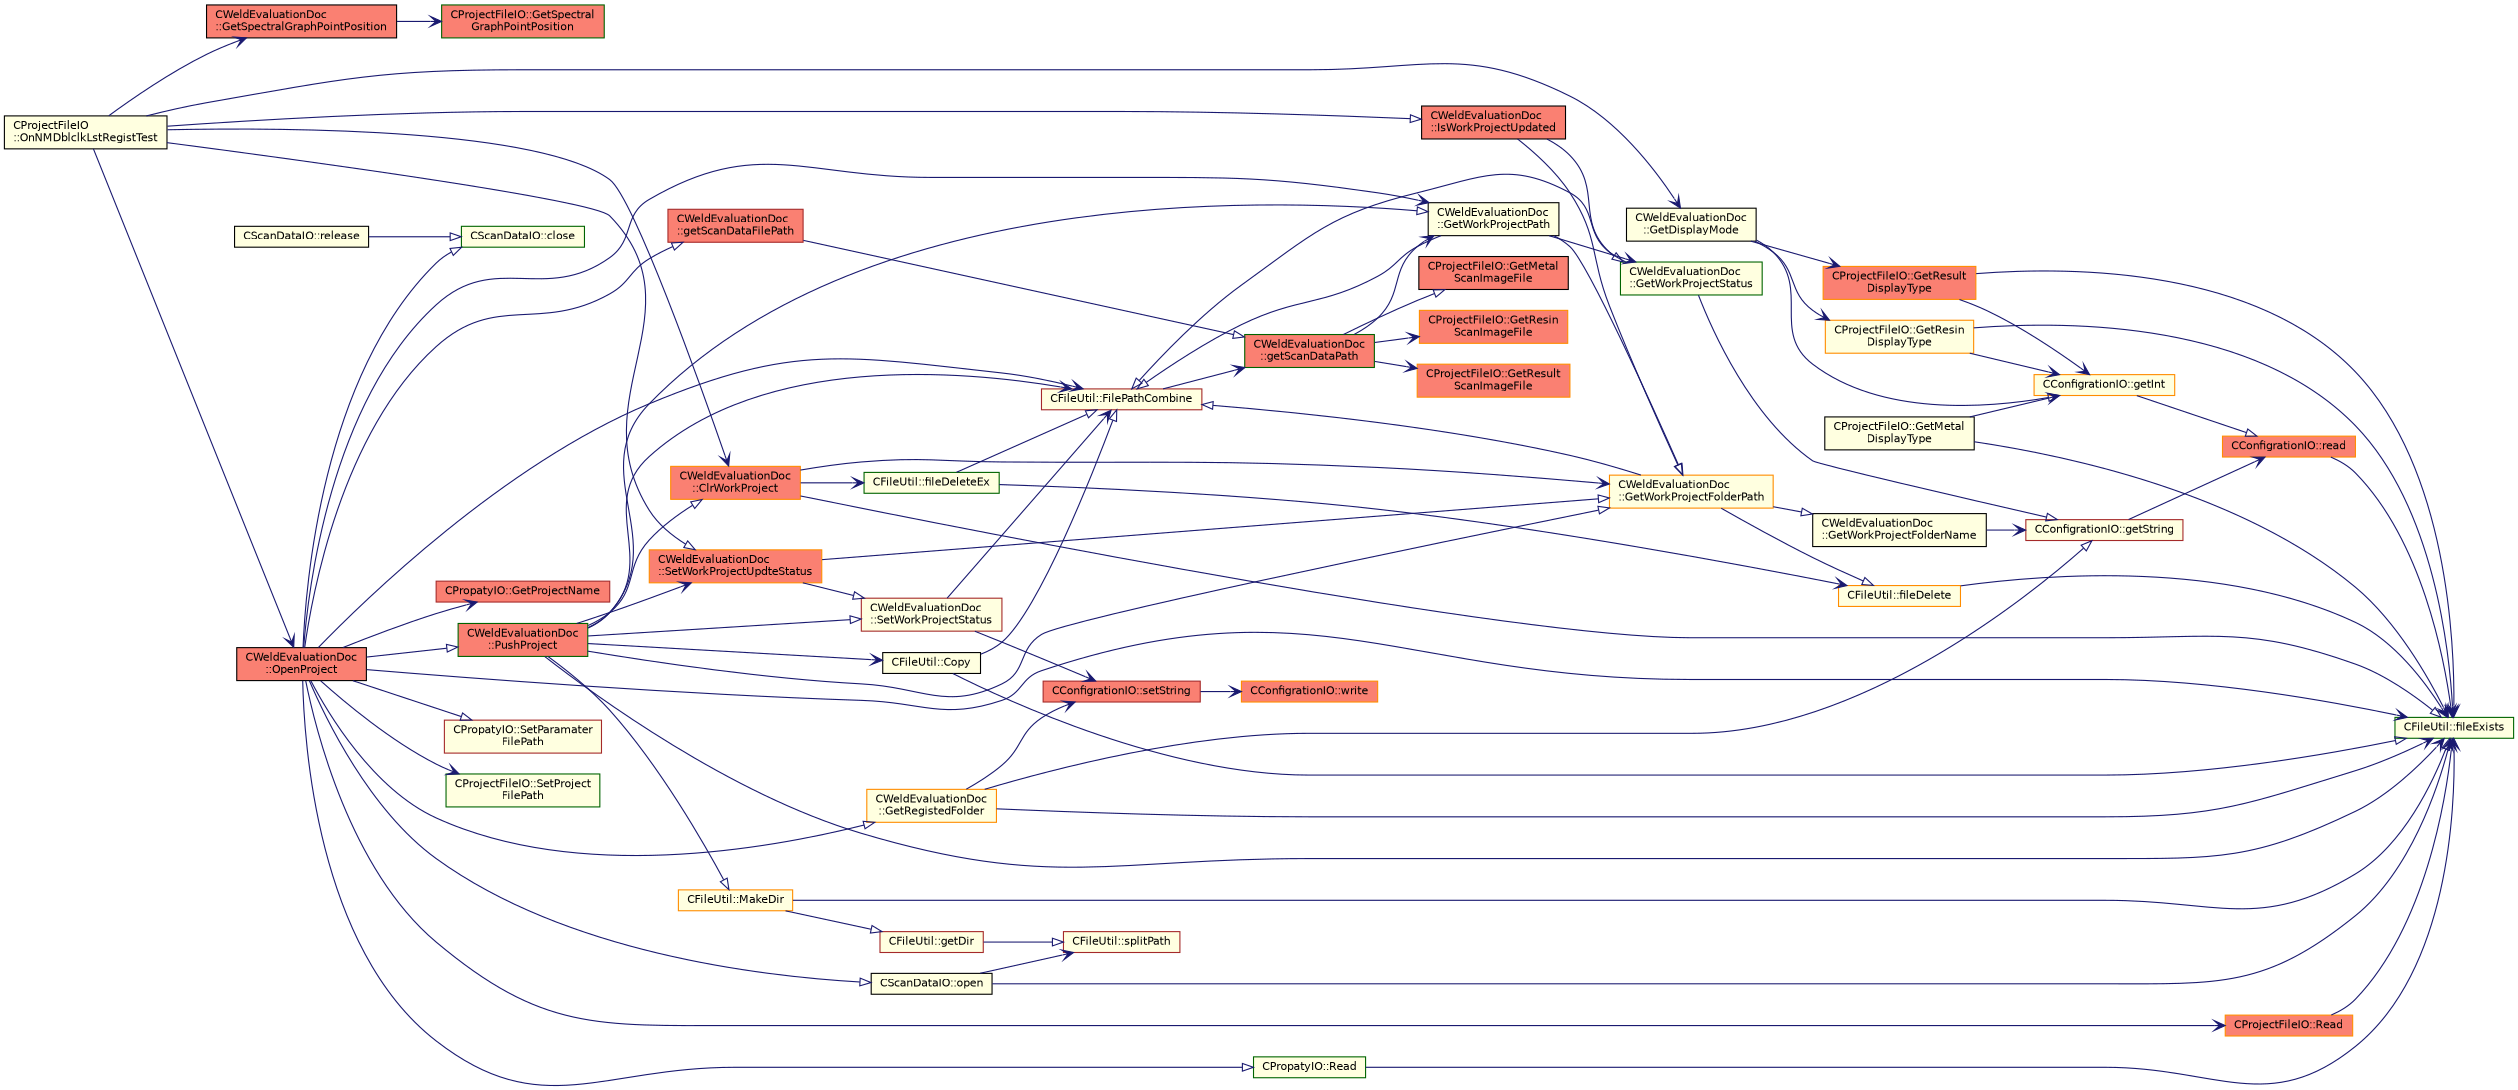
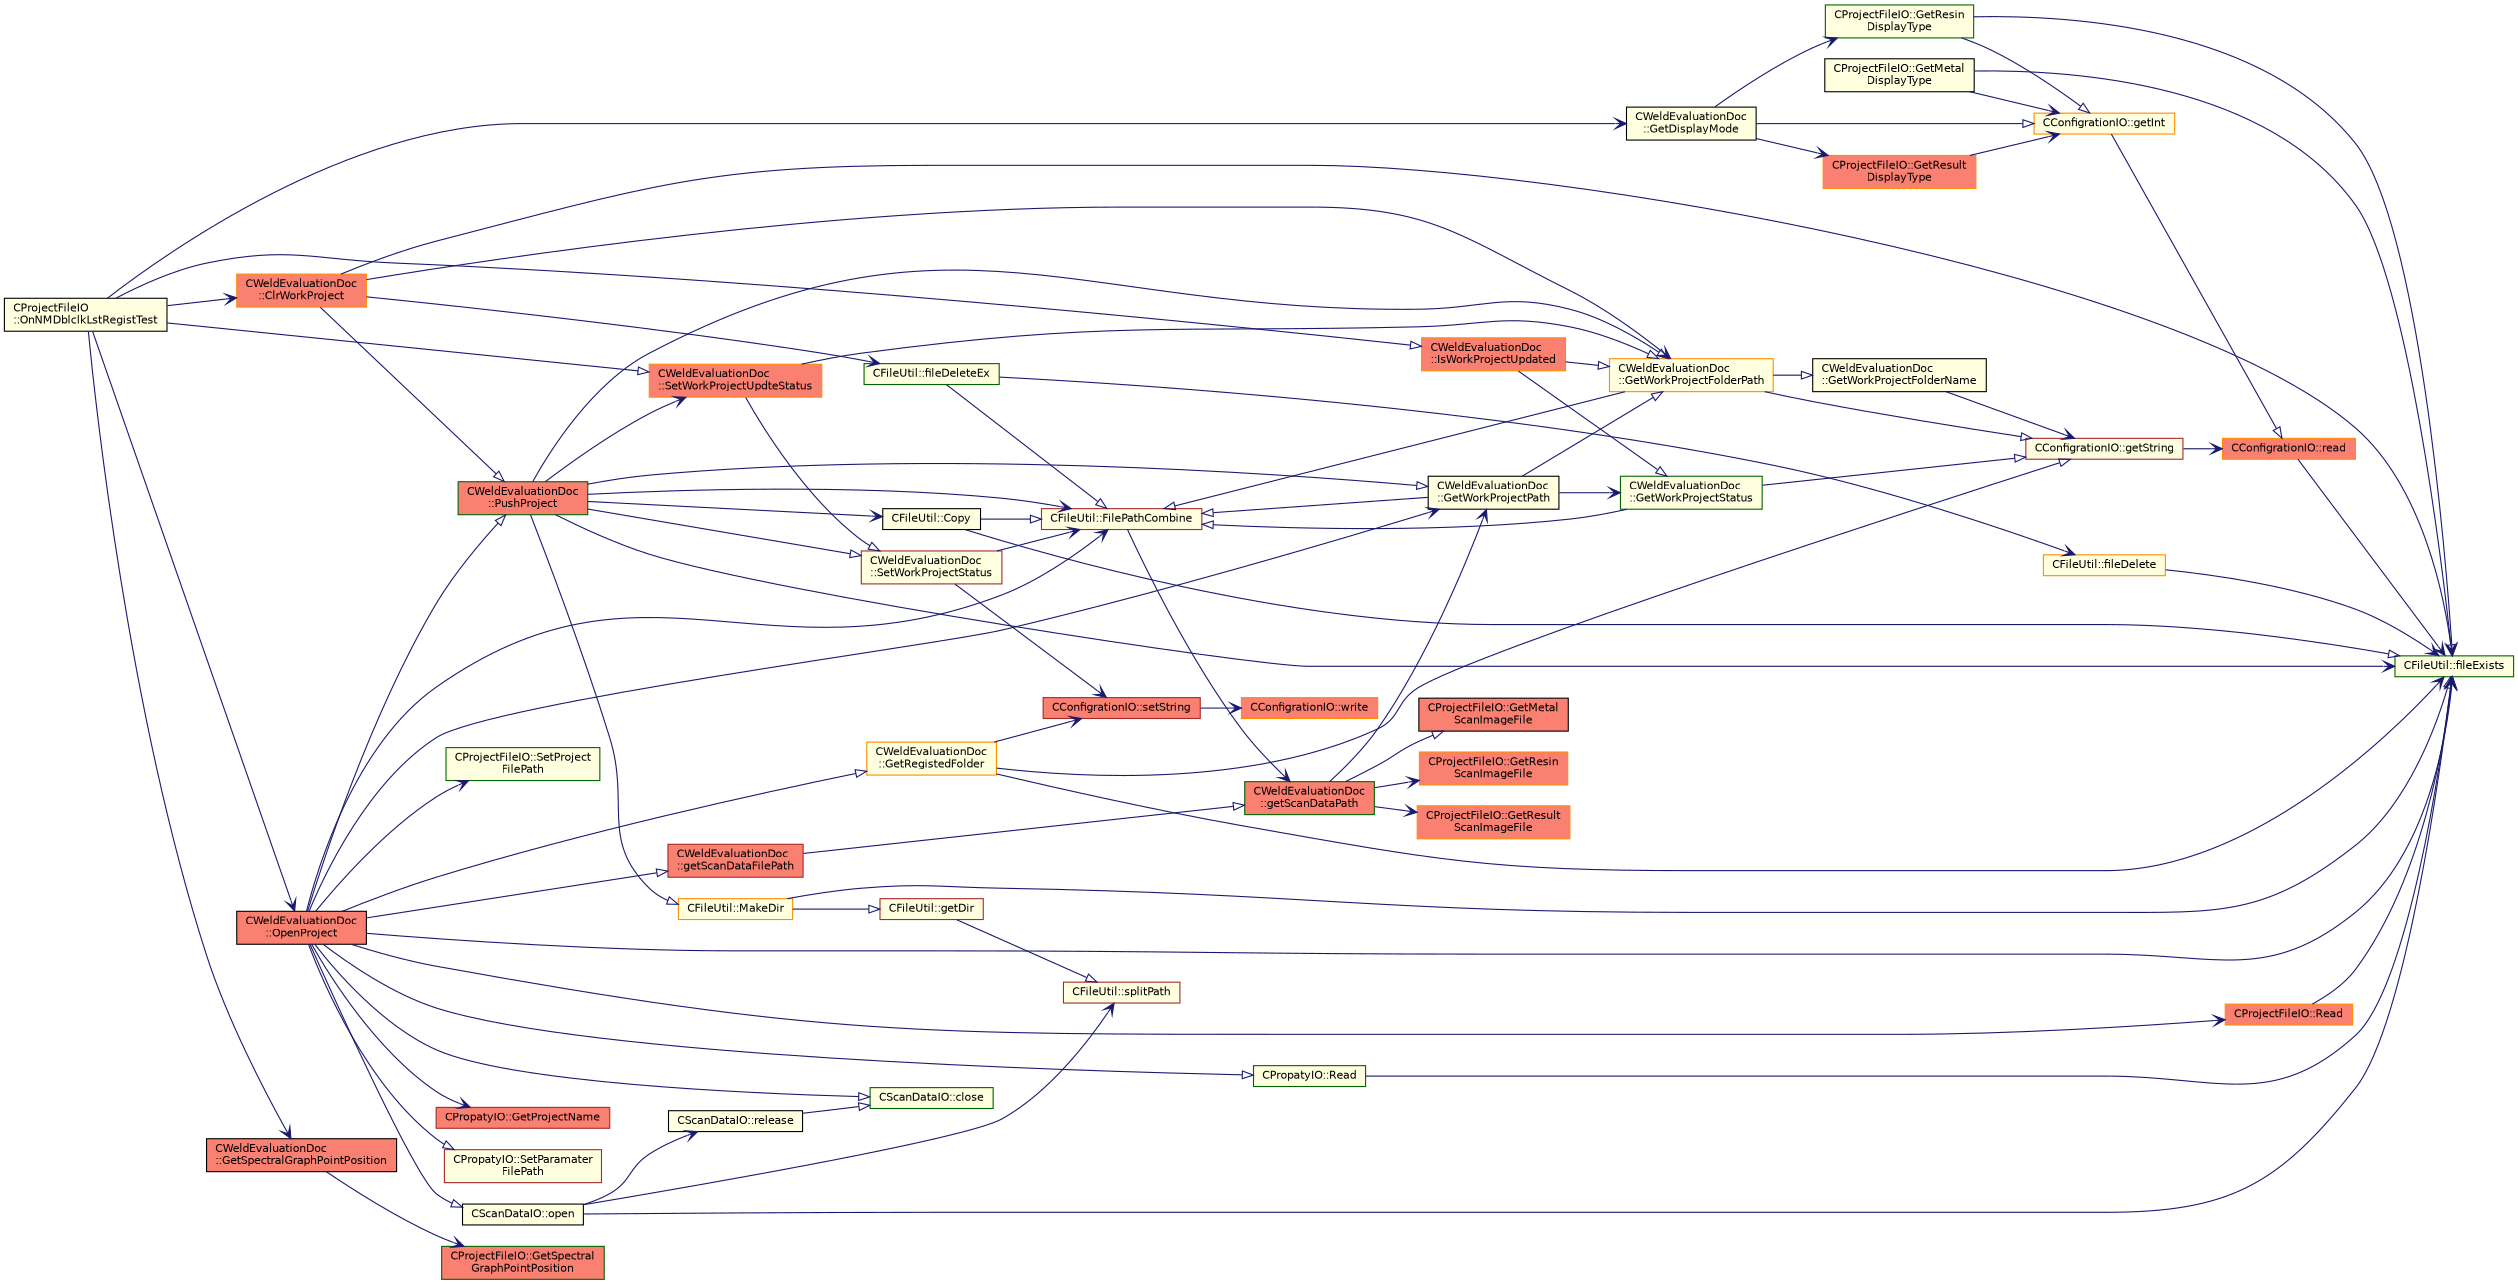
(1494, 122) -> (1494, 354)
(1899, 337) -> (1899, 21)
(2337, 356) -> none
(2009, 363) -> (2018, 64)
(1791, 547) -> (1893, 416)
(641, 552) -> (408, 391)
none -> (634, 1169)
